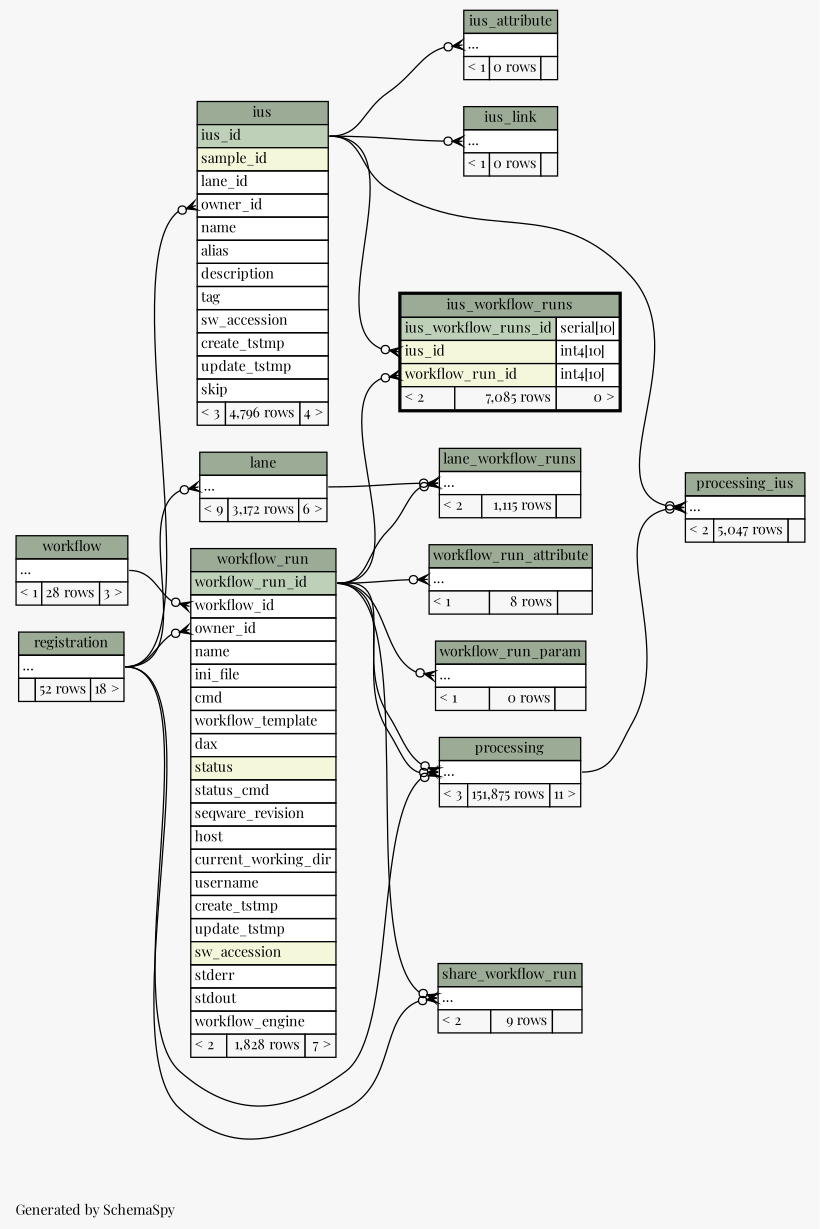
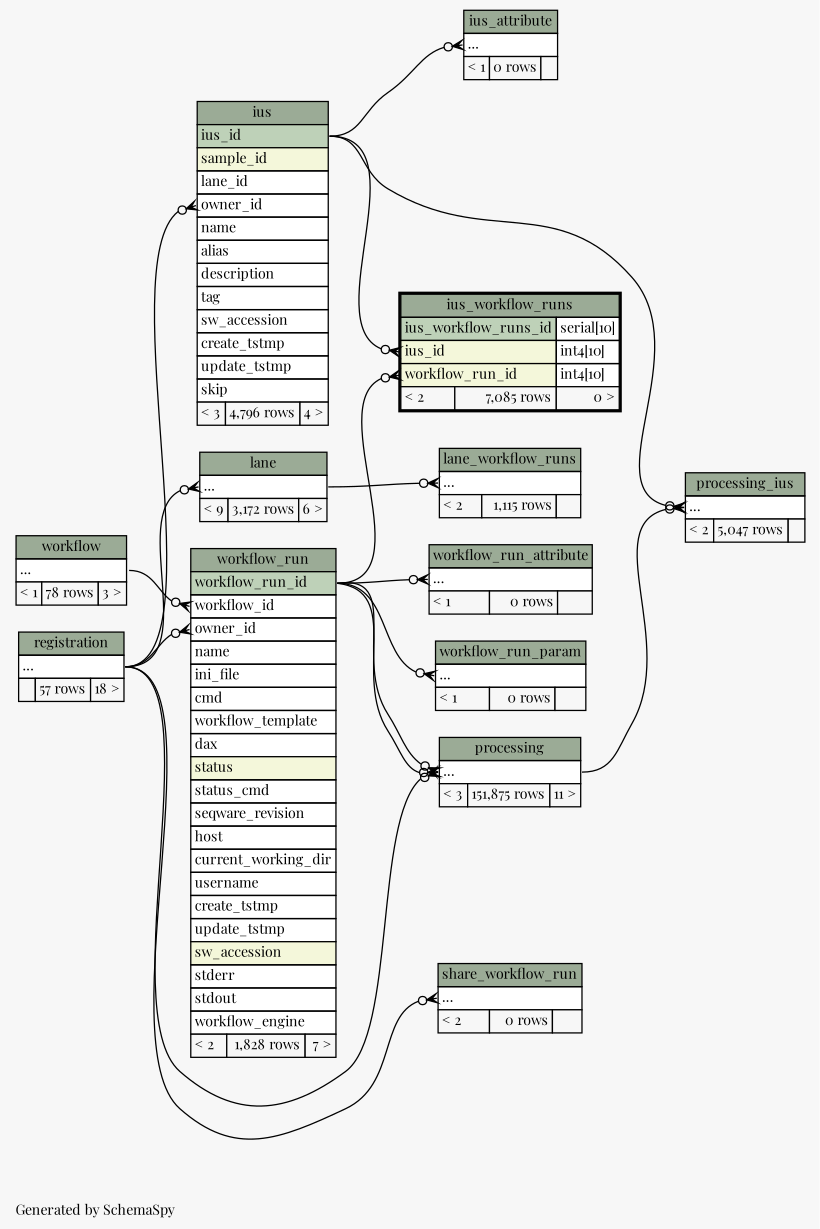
(510, 141) -> none
(383, 537) -> none
(71, 593) -> (70, 593)
(532, 602) -> (532, 602)
(63, 689) -> (63, 689)
(387, 782) -> none
(527, 1021) -> (527, 1021)
